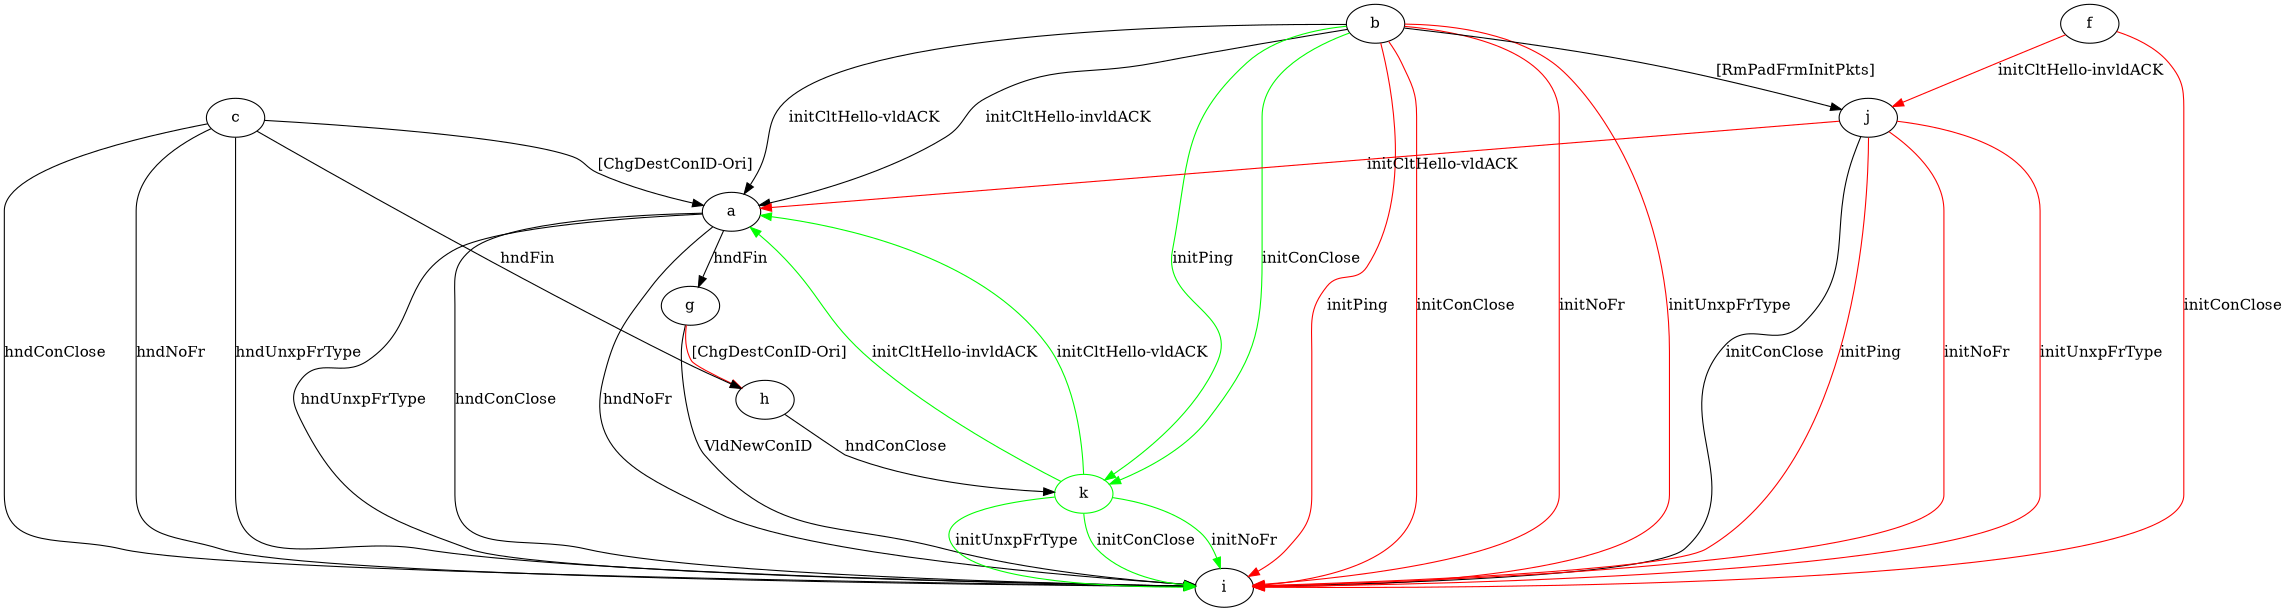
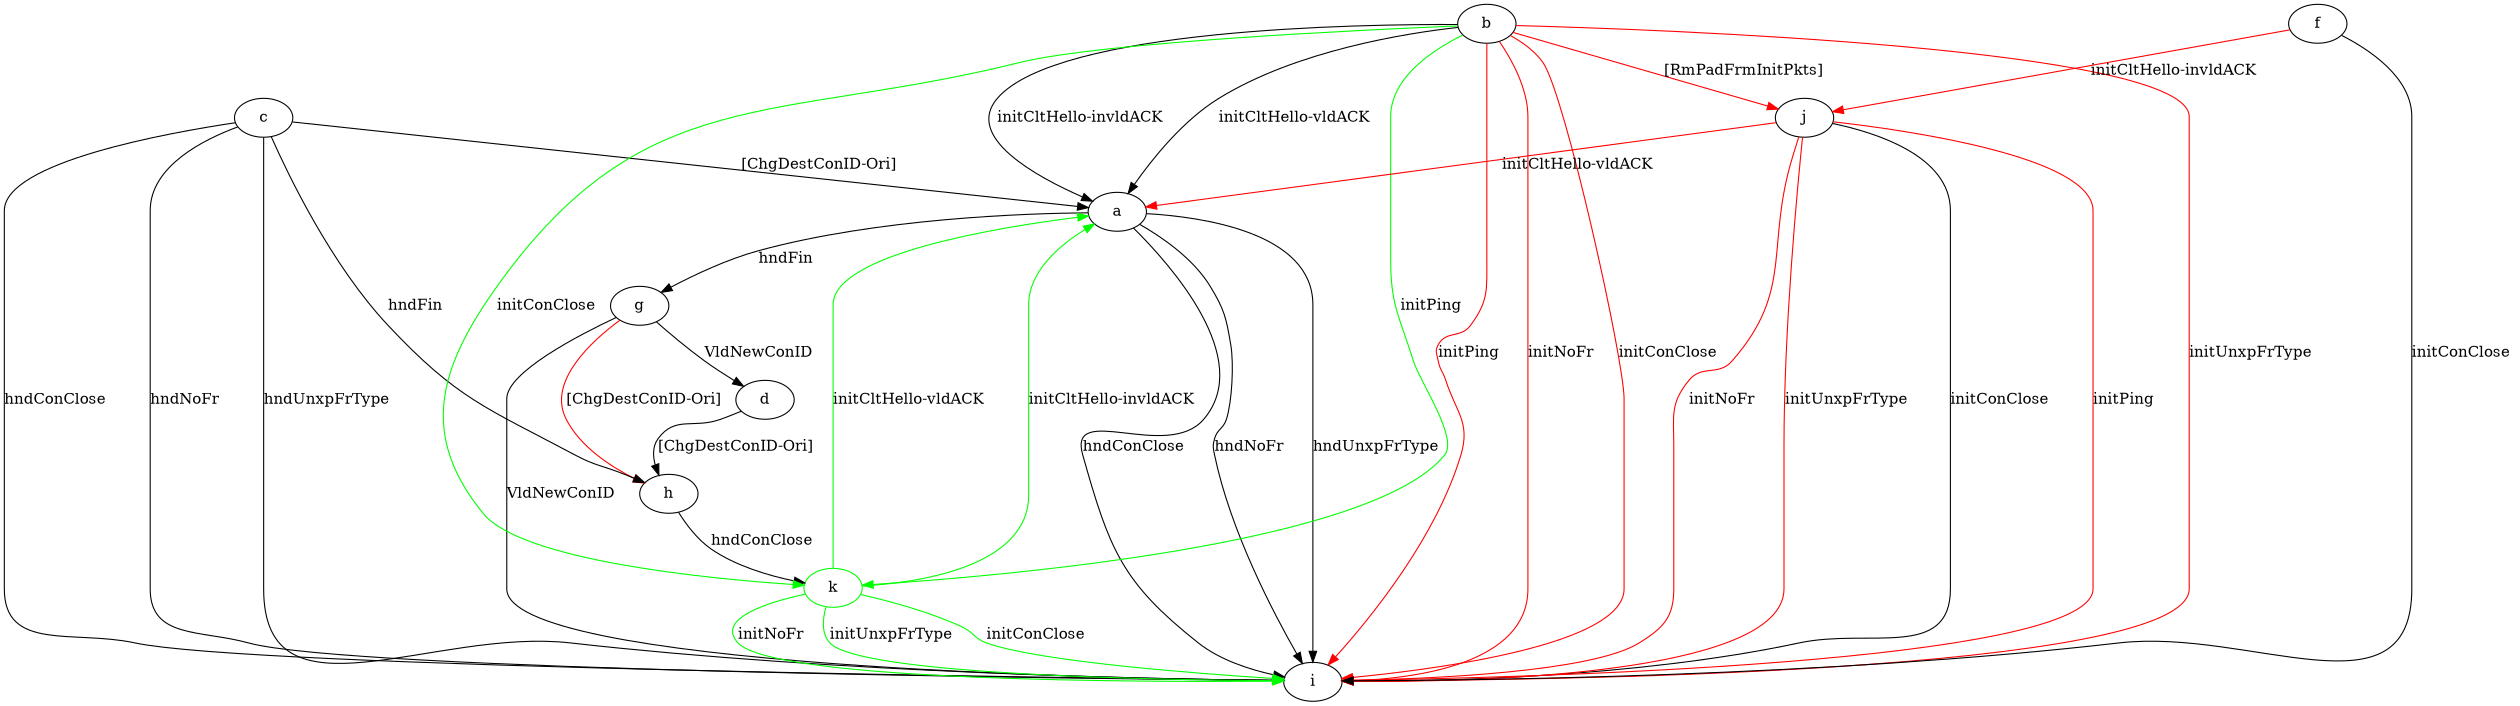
(1619, 59) -> (1640, 69)
none -> (765, 400)
(1980, 560) -> (2197, 644)
